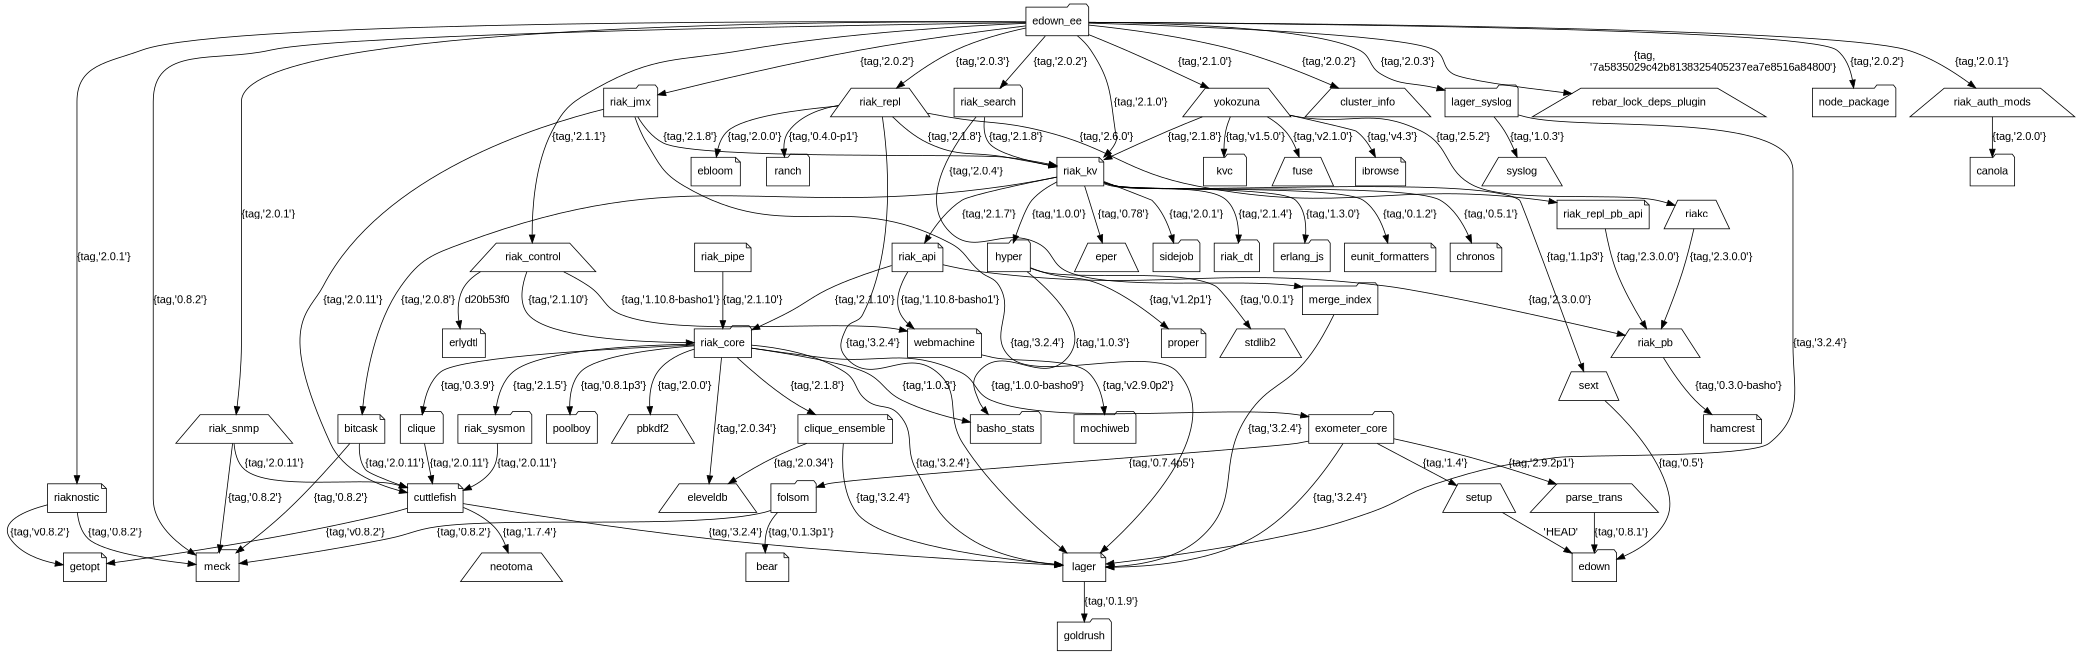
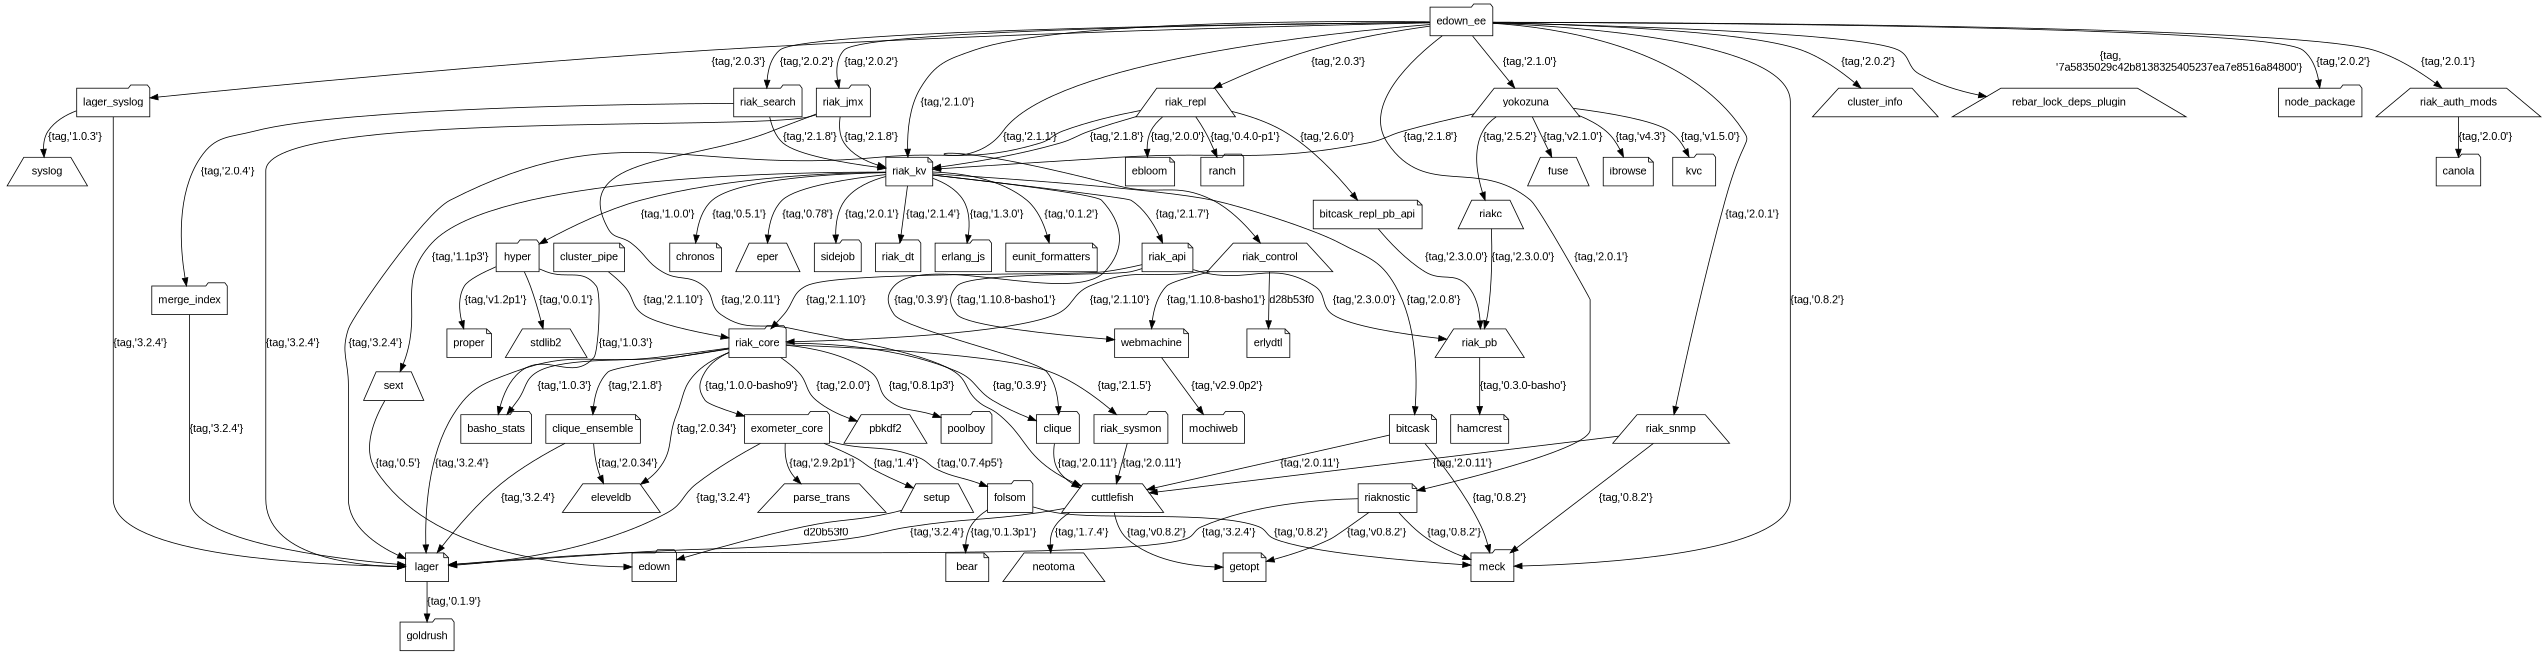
(1603, 215) -> (1368, 215)
(723, 257) -> (589, 257)
none -> (1026, 282)
(487, 300) -> (1292, 300)
(435, 498) -> (1113, 498)
(1594, 529) -> none
(1561, 533) -> (826, 533)
none -> (911, 553)
